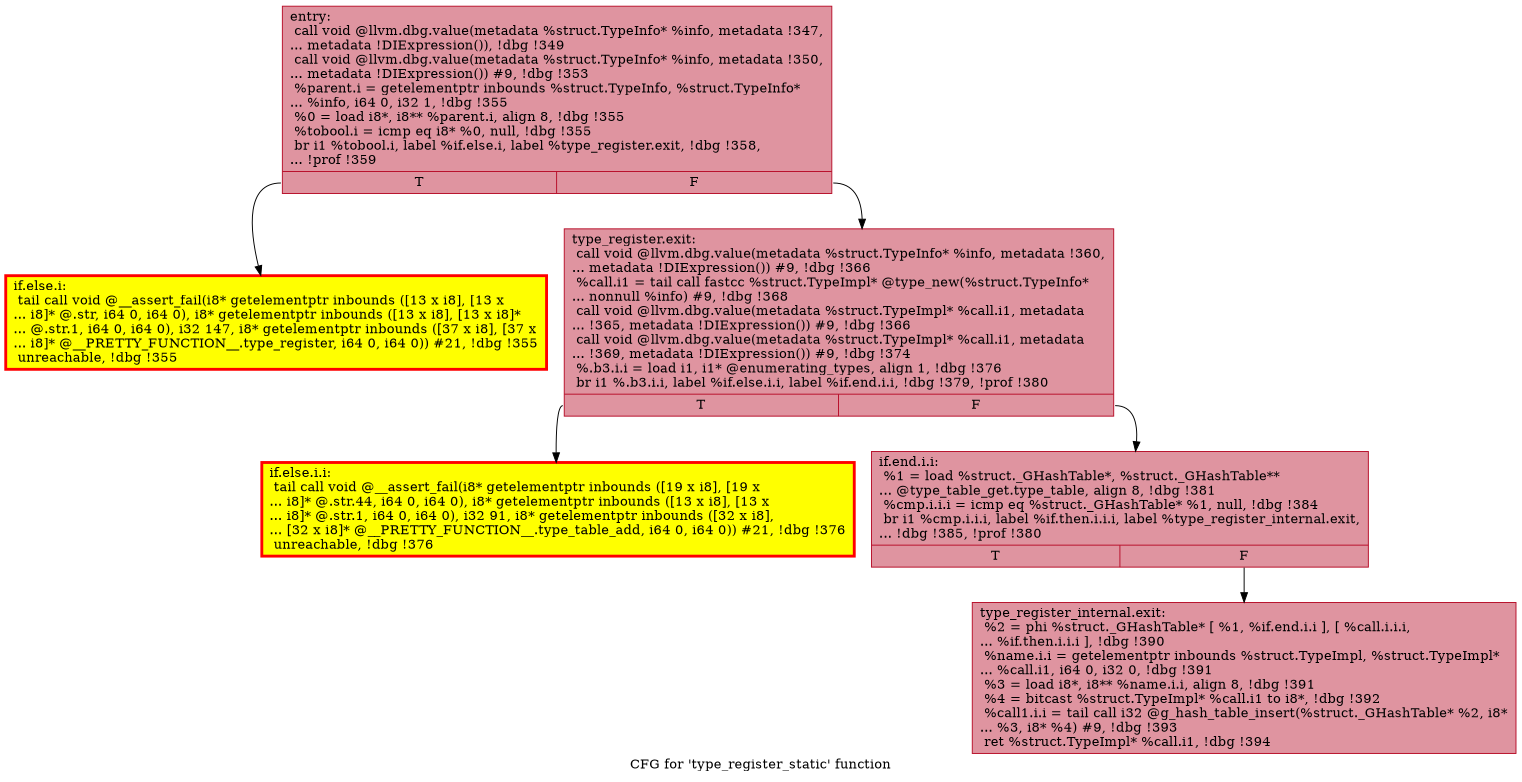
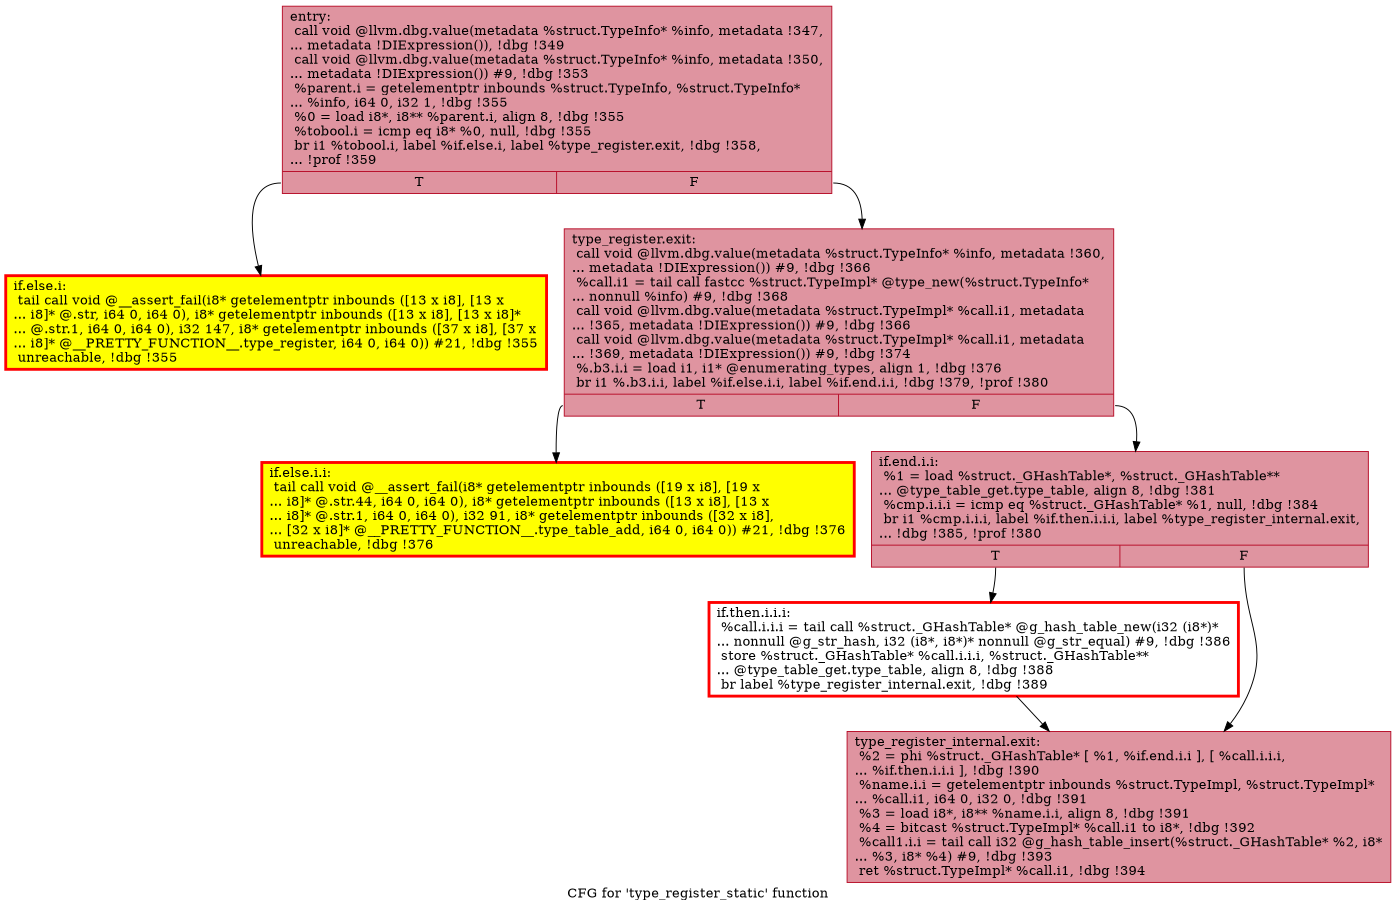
none -> (974, 649)
